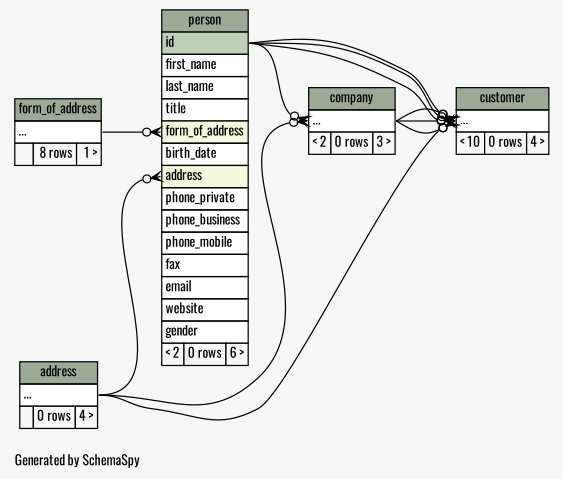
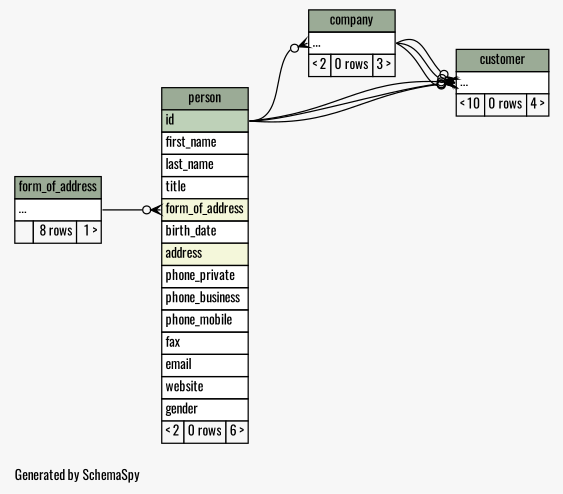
(58, 395) -> none
